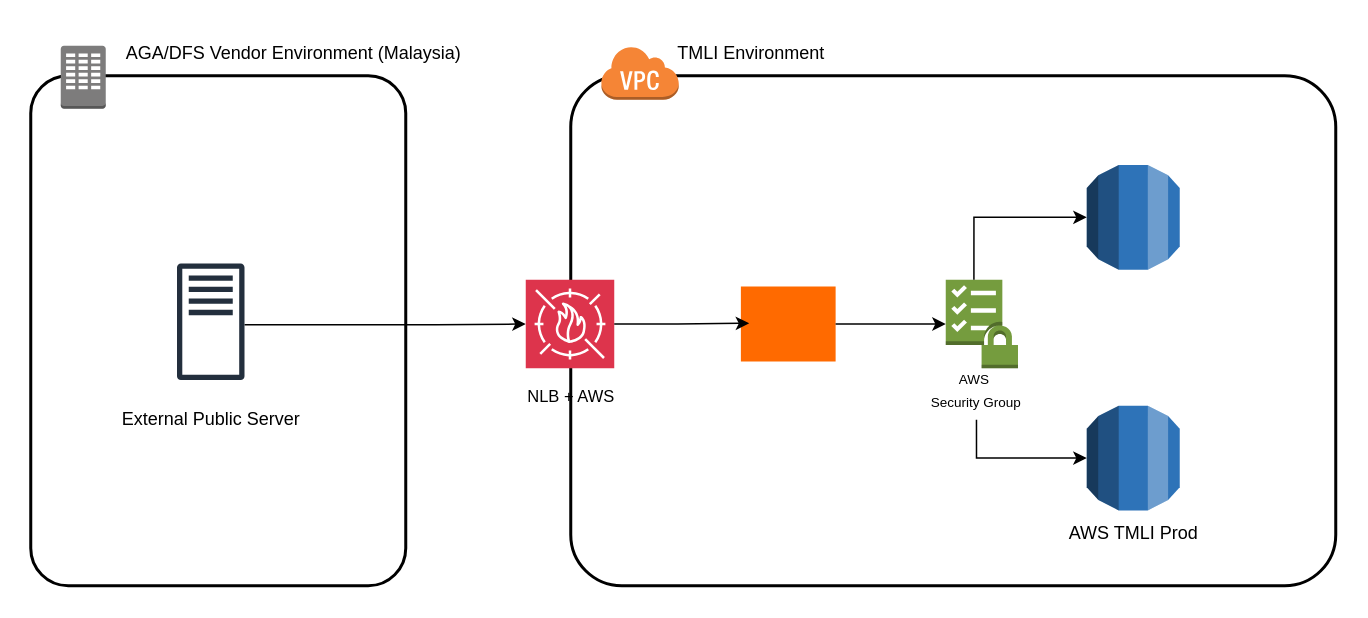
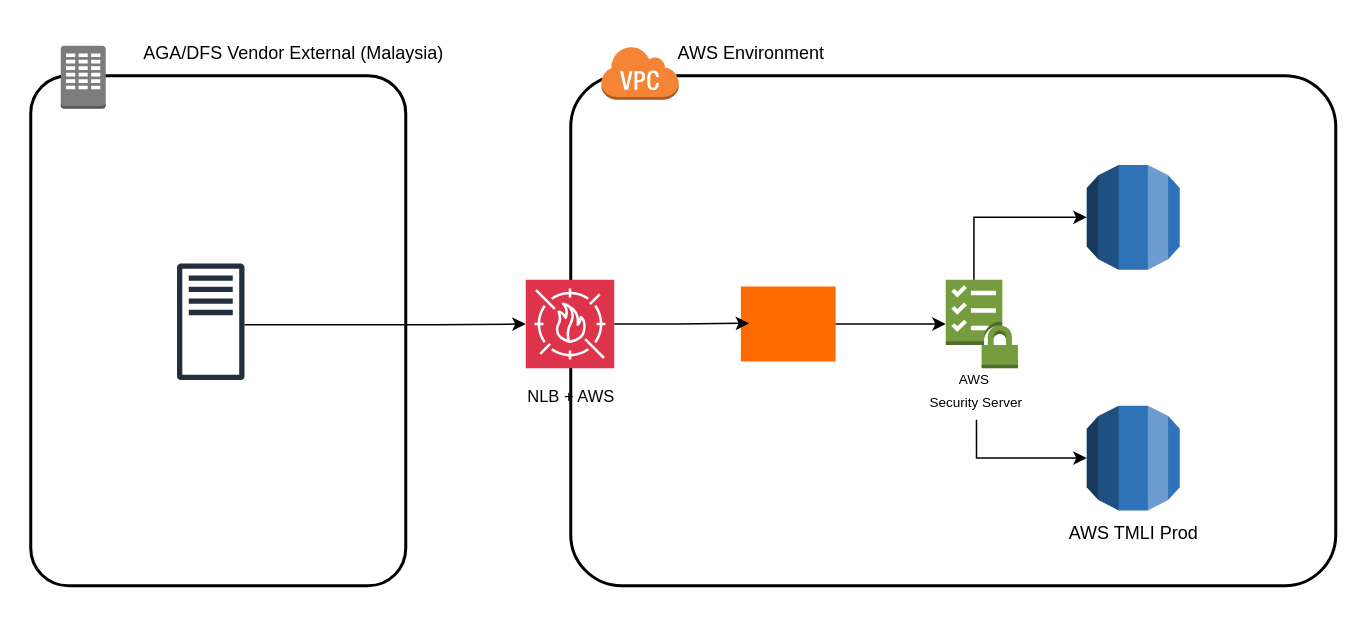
(294, 53) -> (294, 53)
(752, 53) -> (752, 53)
(977, 389) -> (977, 389)
(211, 419) -> none
